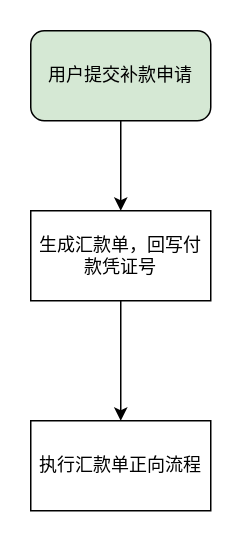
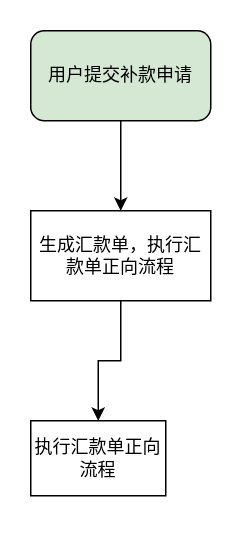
(121, 256) -> (121, 256)
(121, 466) -> (98, 458)
